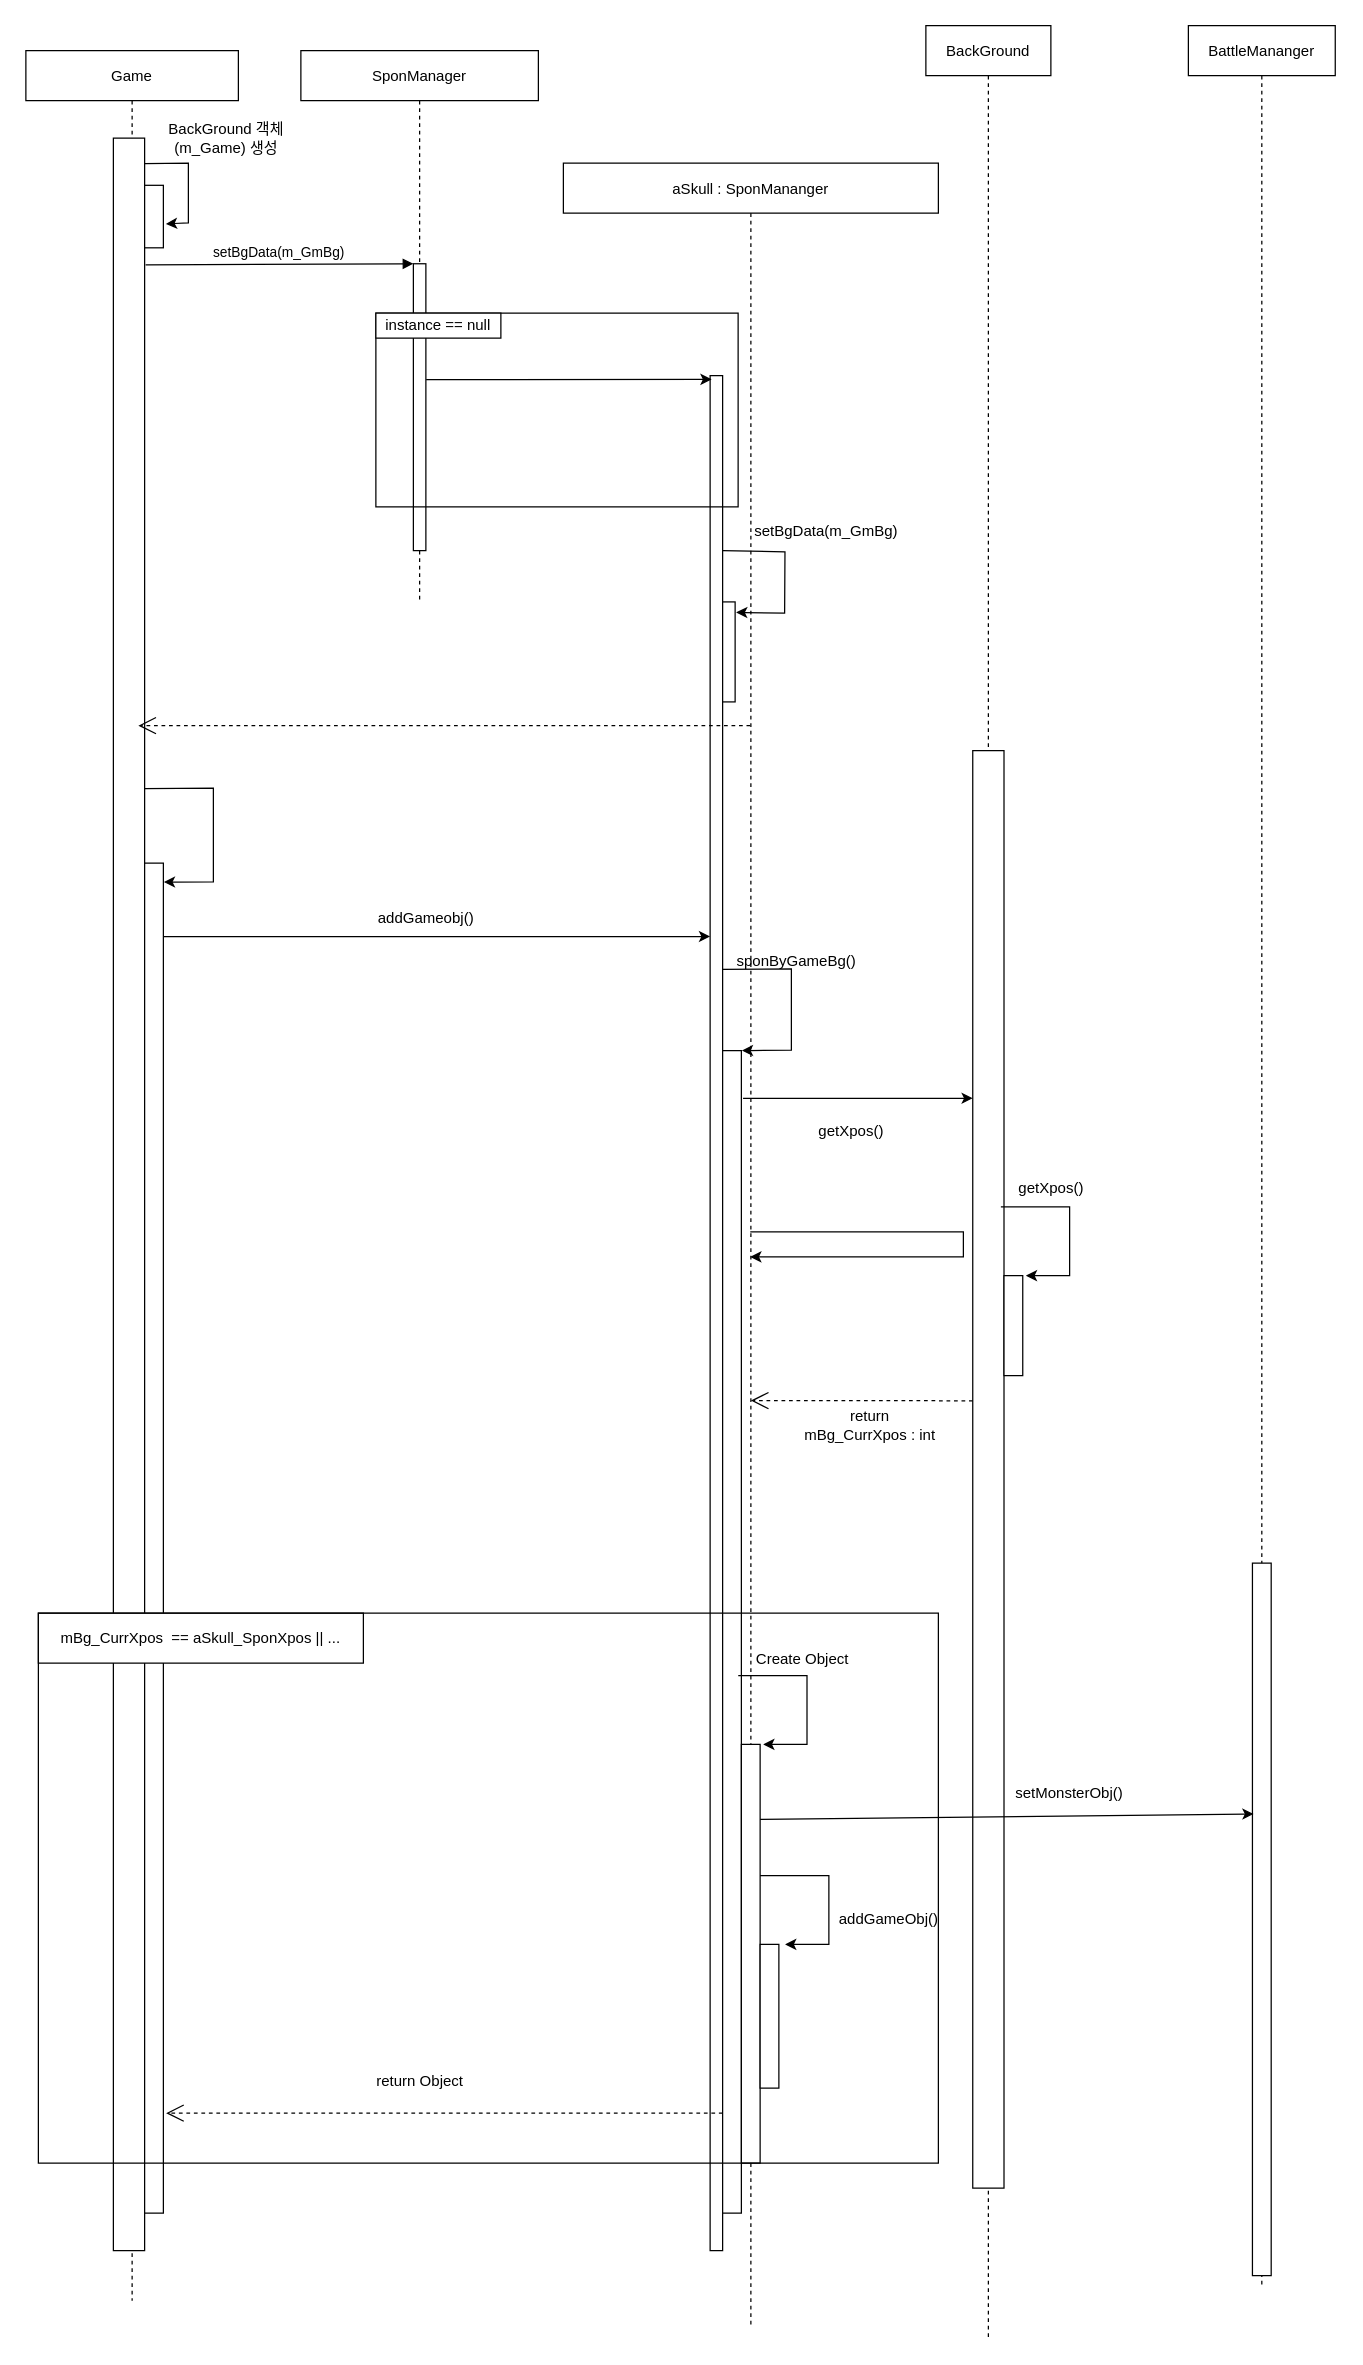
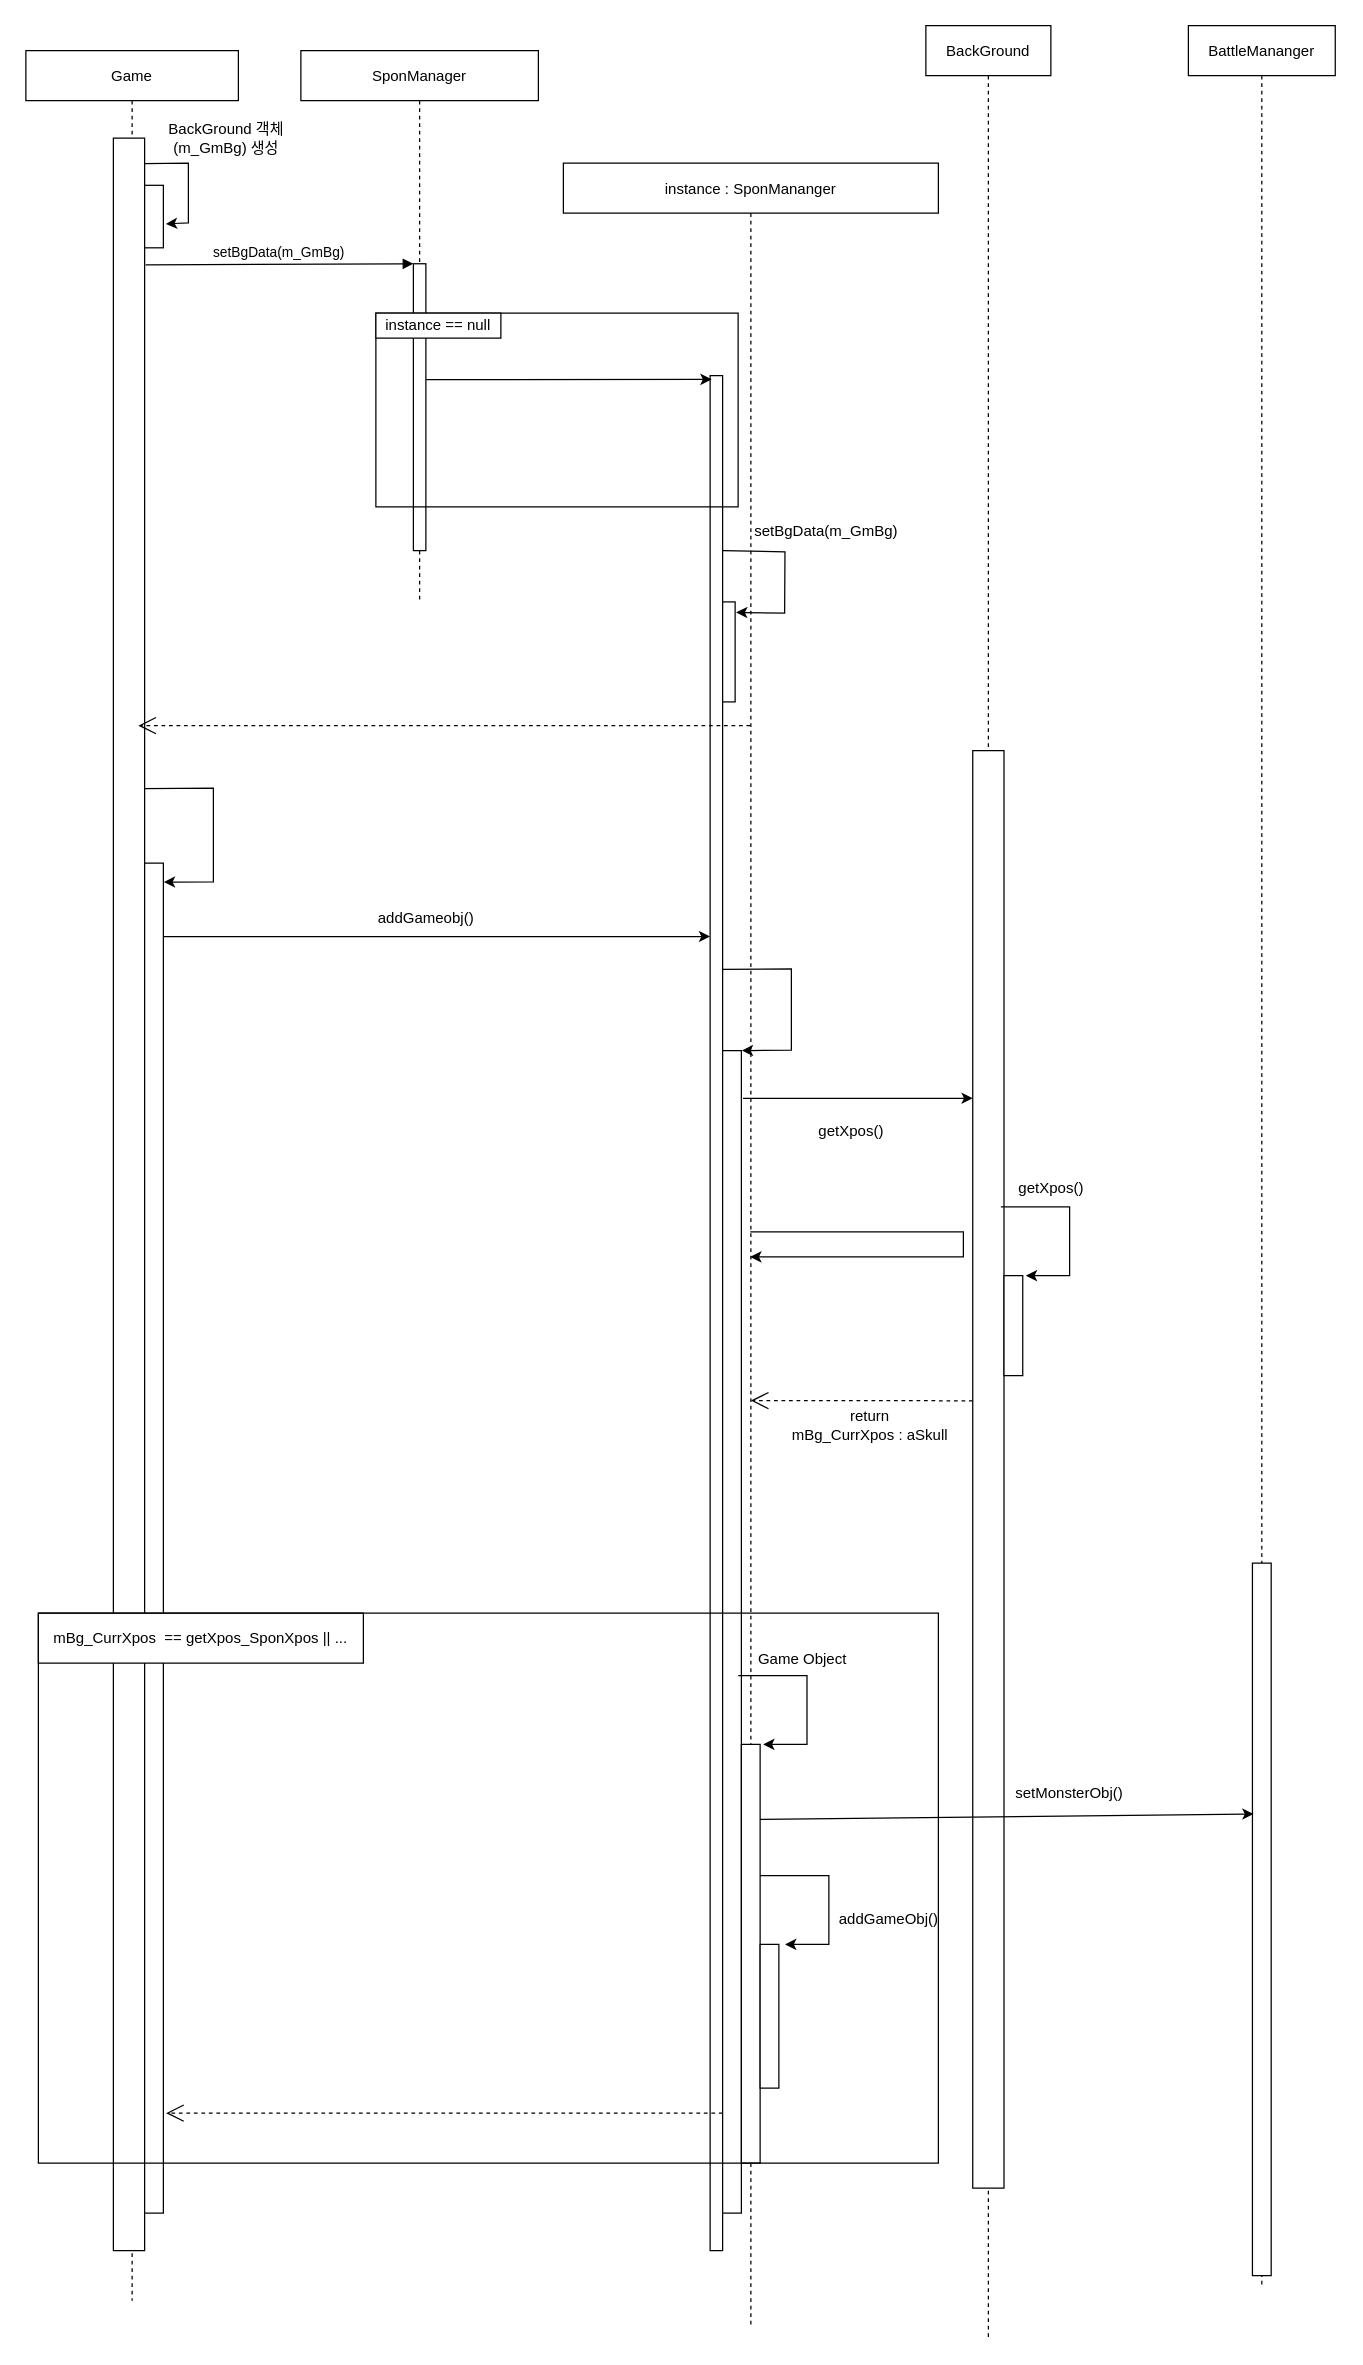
(226, 138) -> (226, 138)
(750, 189) -> (750, 189)
(794, 963) -> none
(870, 1426) -> (870, 1426)
(201, 1638) -> (201, 1638)
(803, 1659) -> (803, 1659)
(419, 2082) -> none
